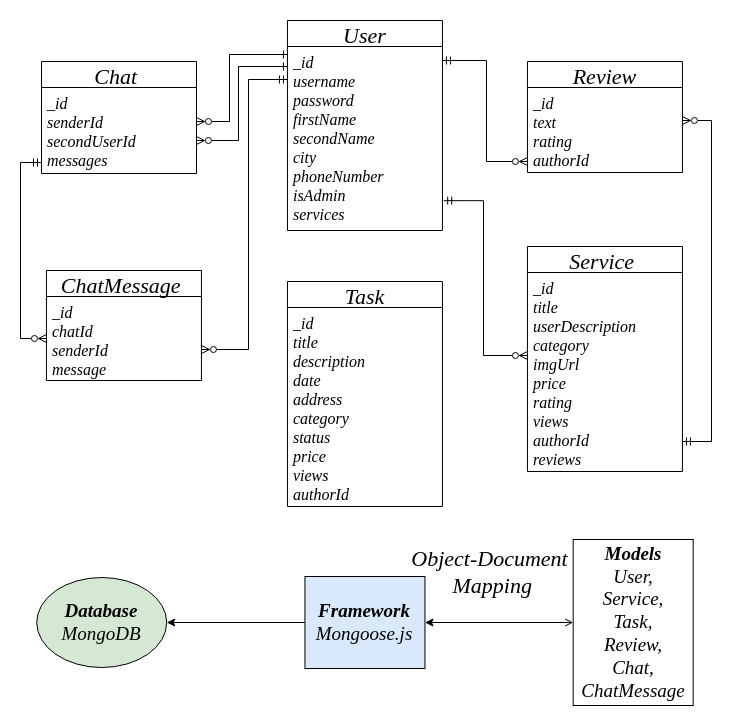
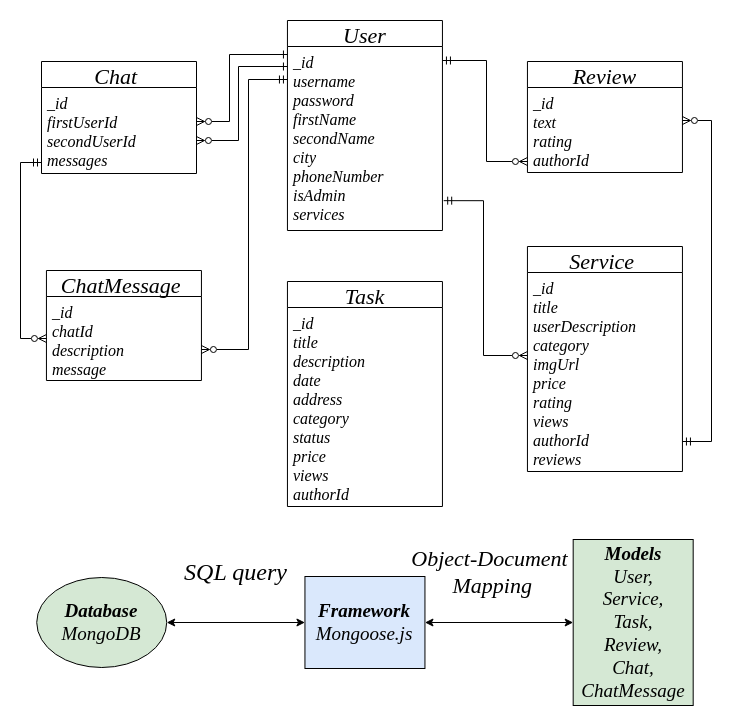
(58, 104) -> (58, 104)
(63, 313) -> (63, 313)
none -> (232, 572)
(299, 623) -> (297, 623)
(566, 623) -> (565, 623)
(633, 623) -> (633, 623)
